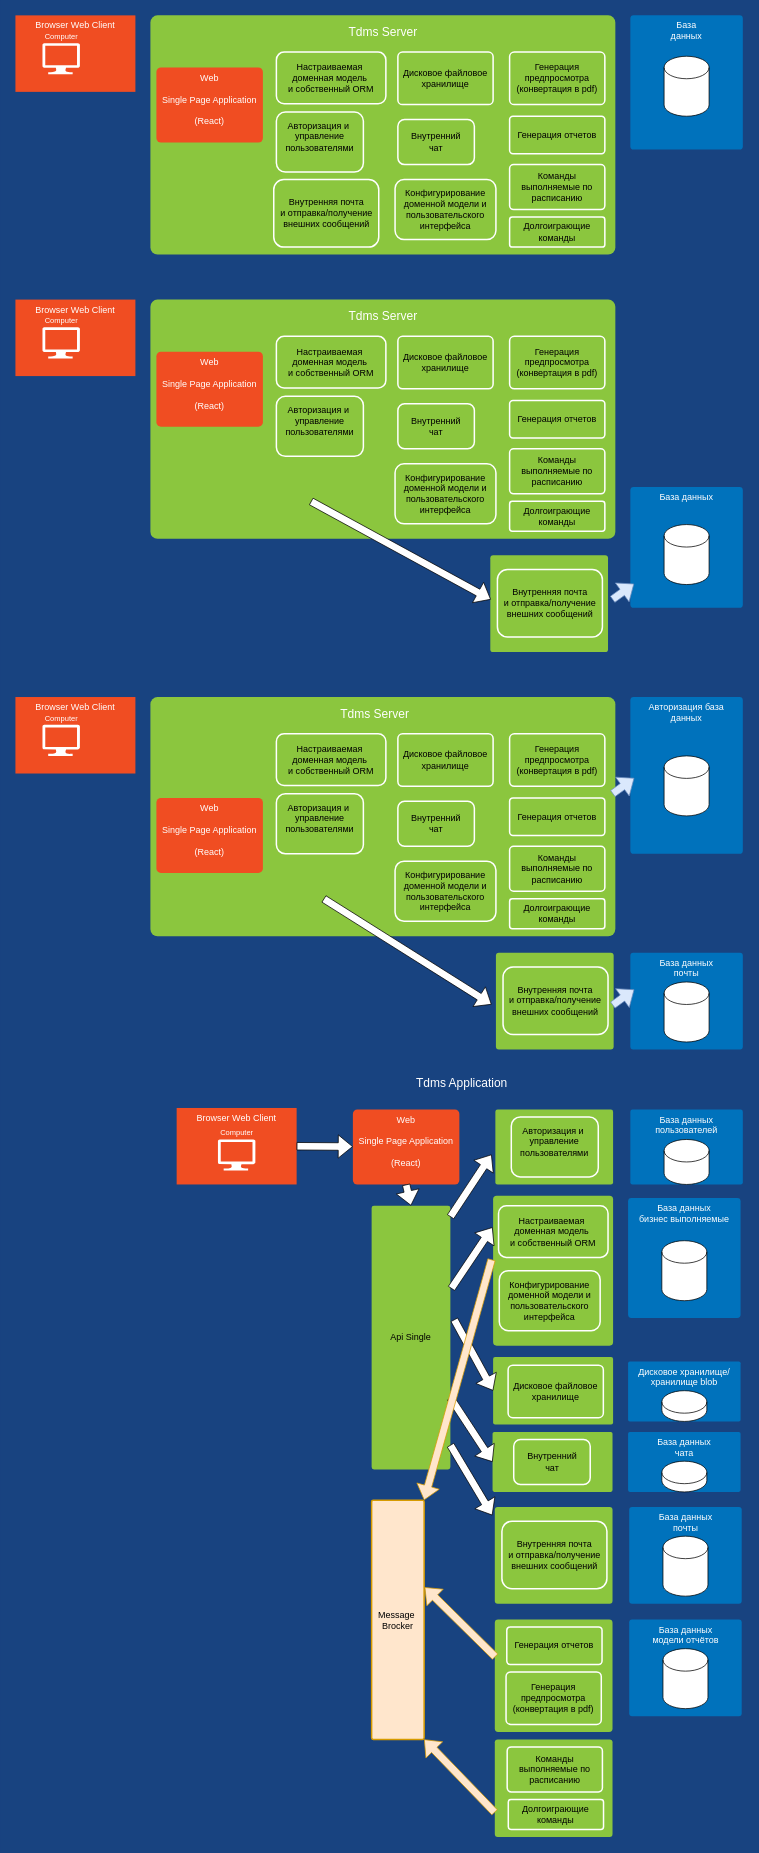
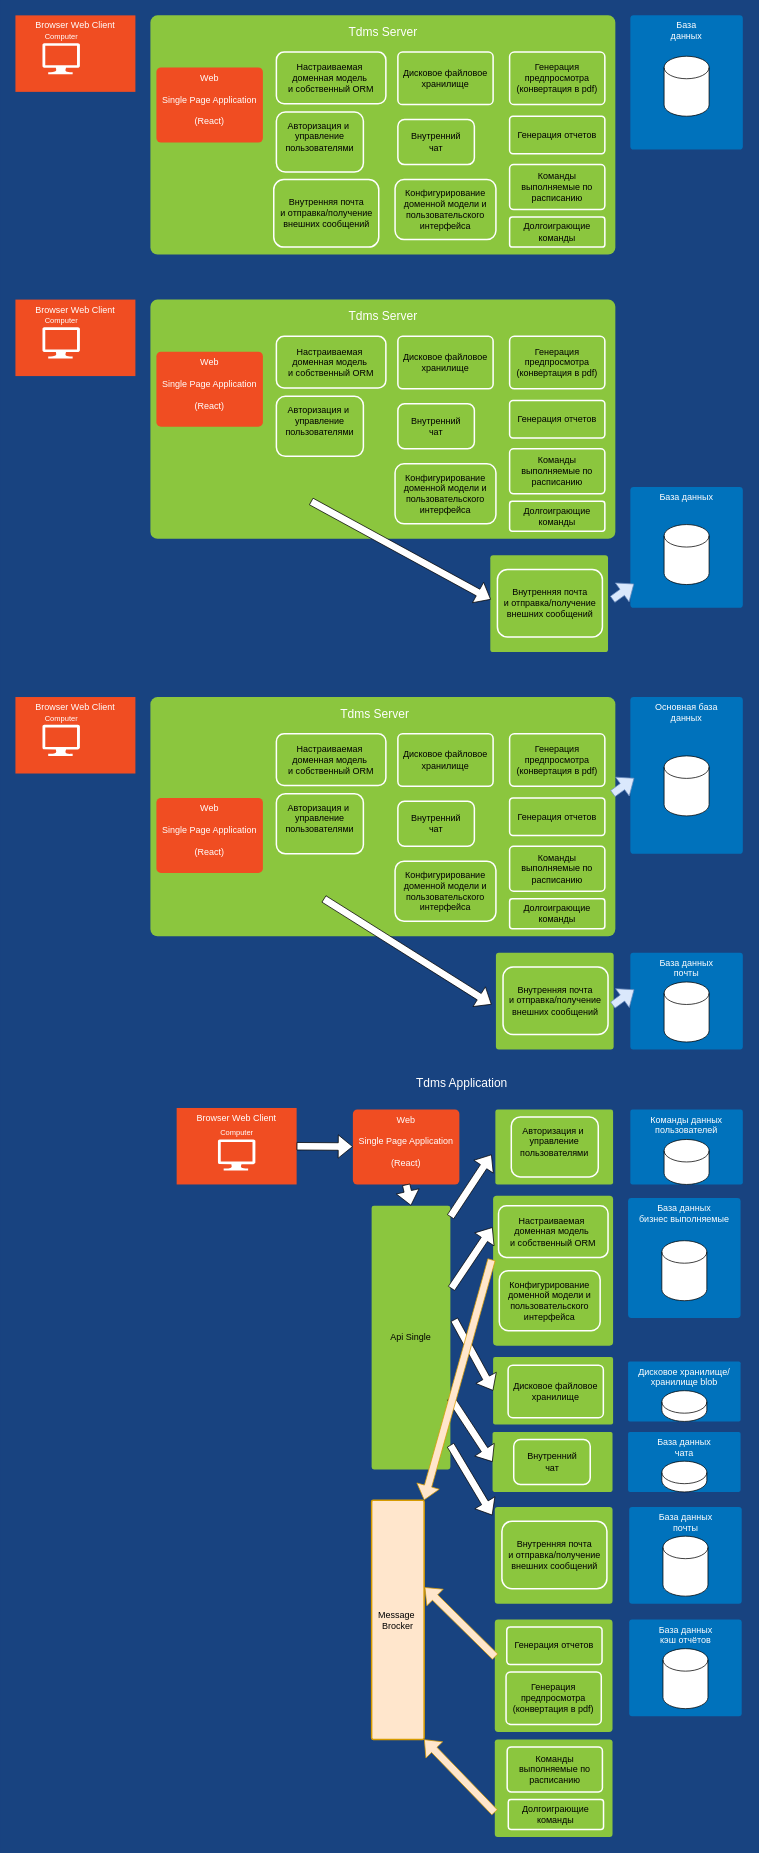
(687, 713) -> (687, 713)
(687, 1126) -> (687, 1126)
(686, 1636) -> (686, 1636)
